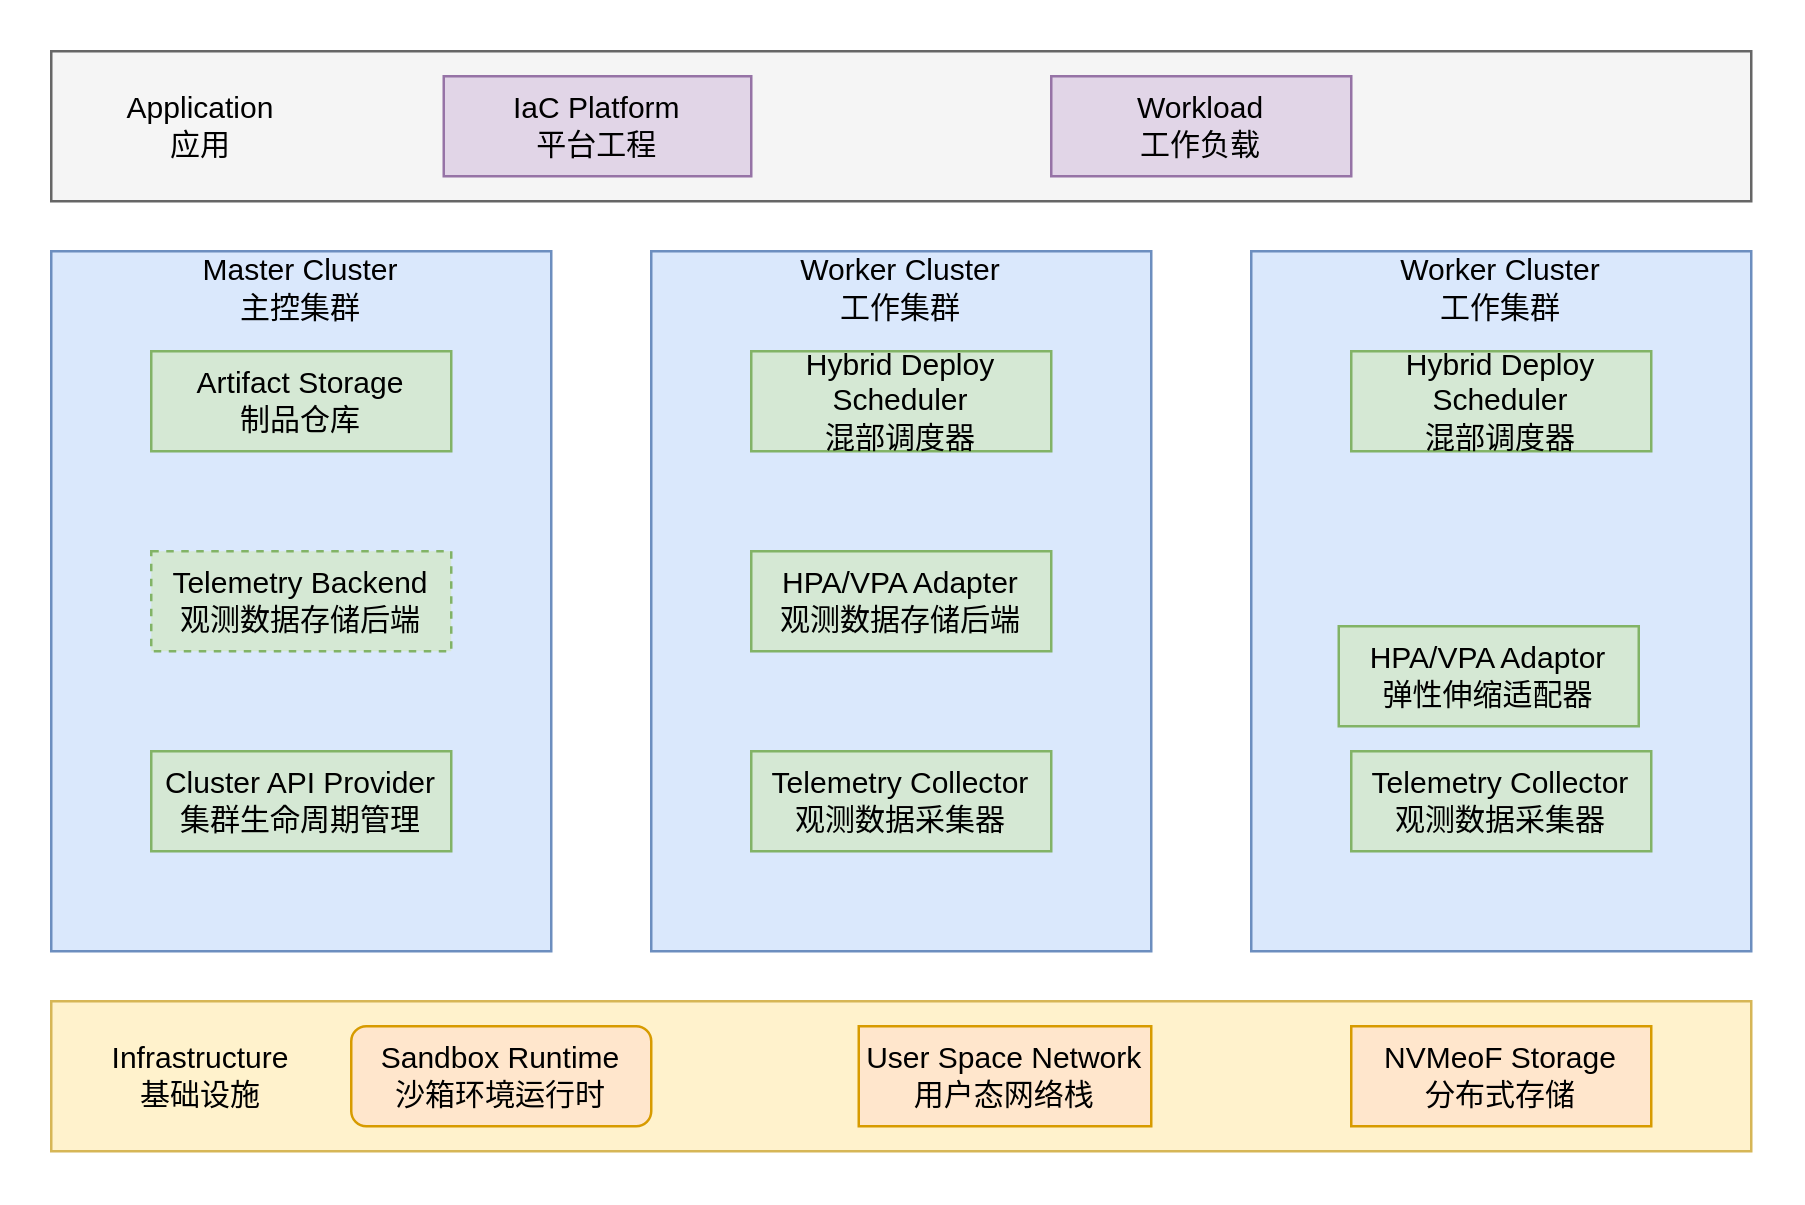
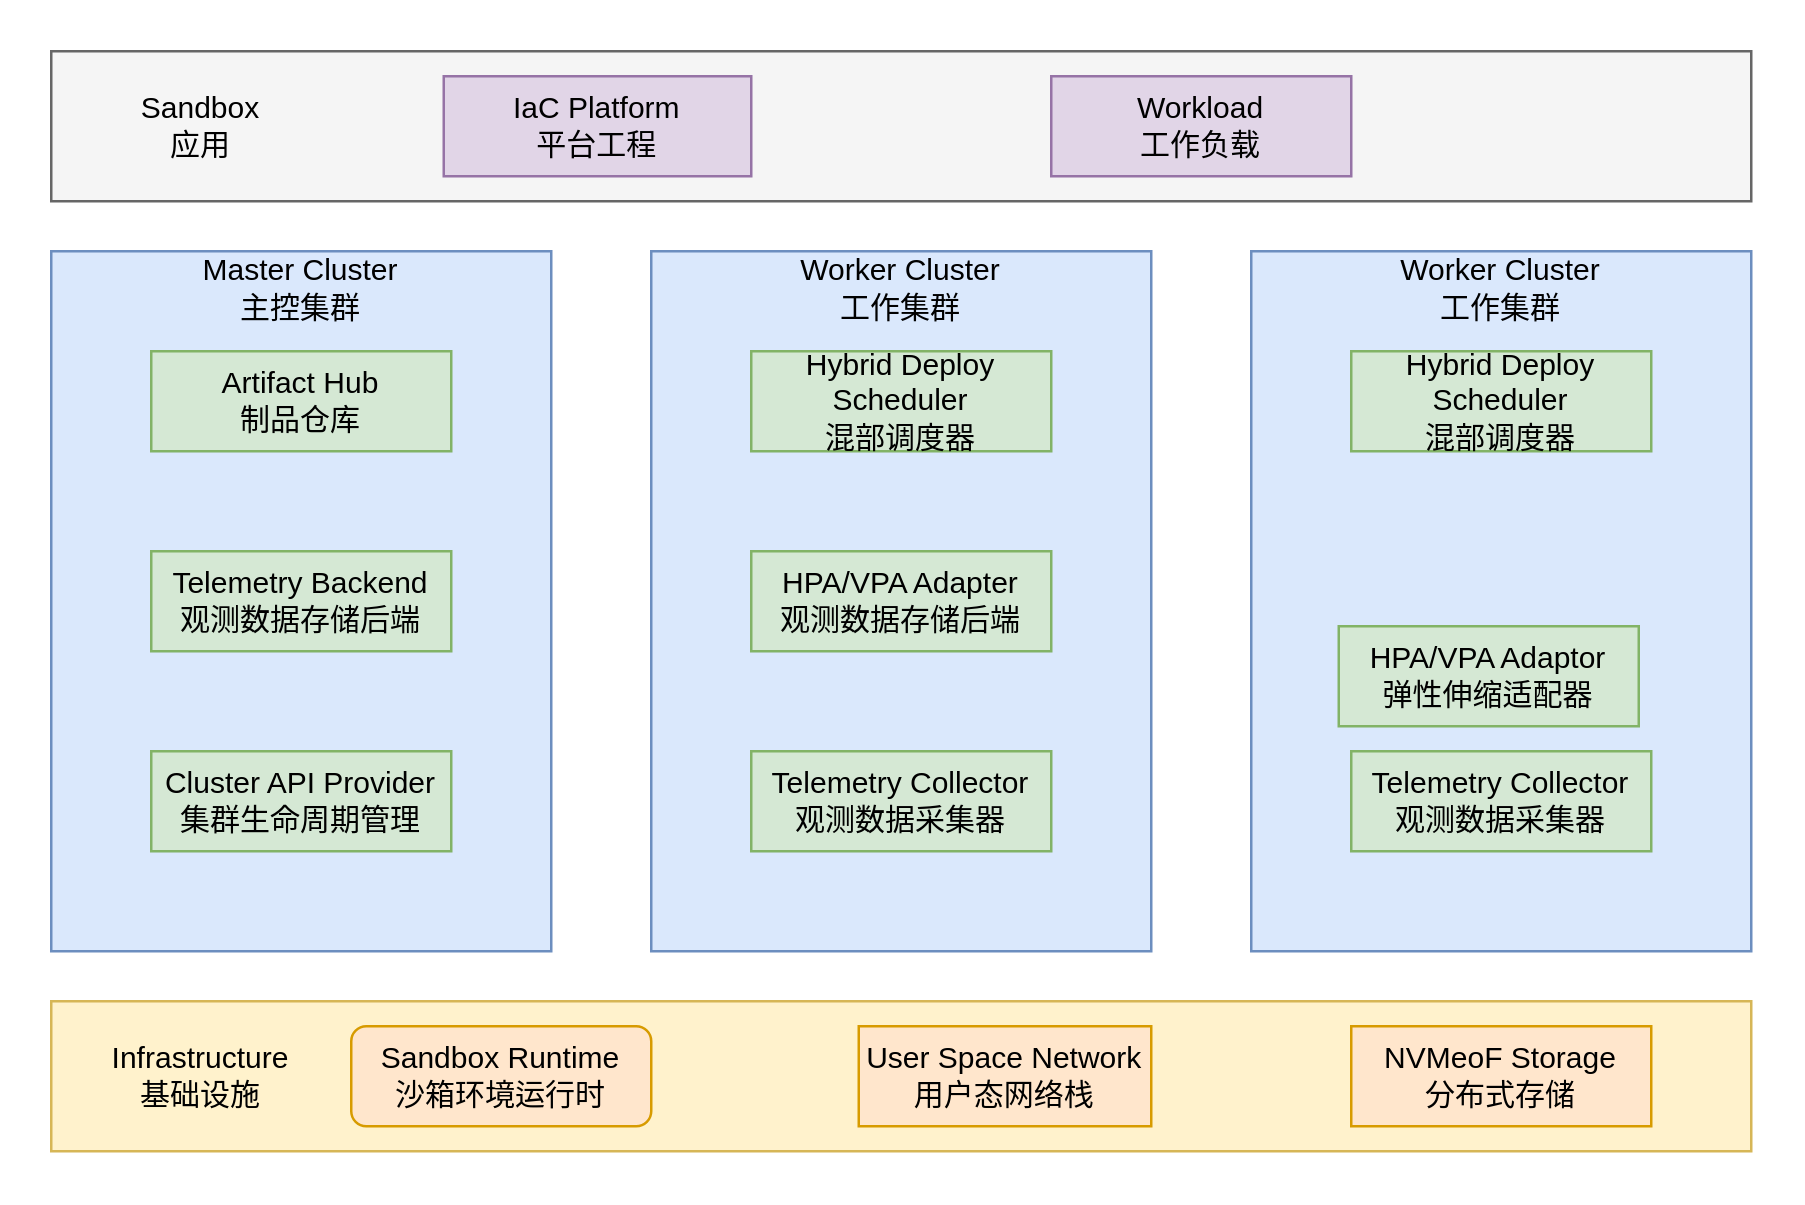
(201, 126) -> (201, 126)
(301, 401) -> (301, 401)
(301, 601) -> (301, 601)
